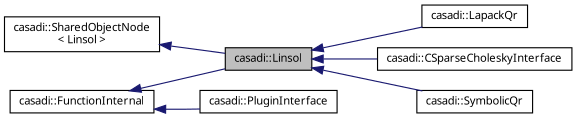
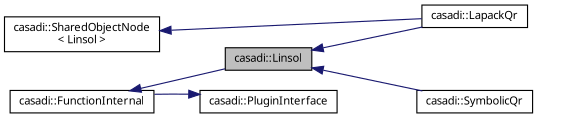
(198, 50) -> (297, 24)
(475, 59) -> none
(183, 109) -> (172, 94)
